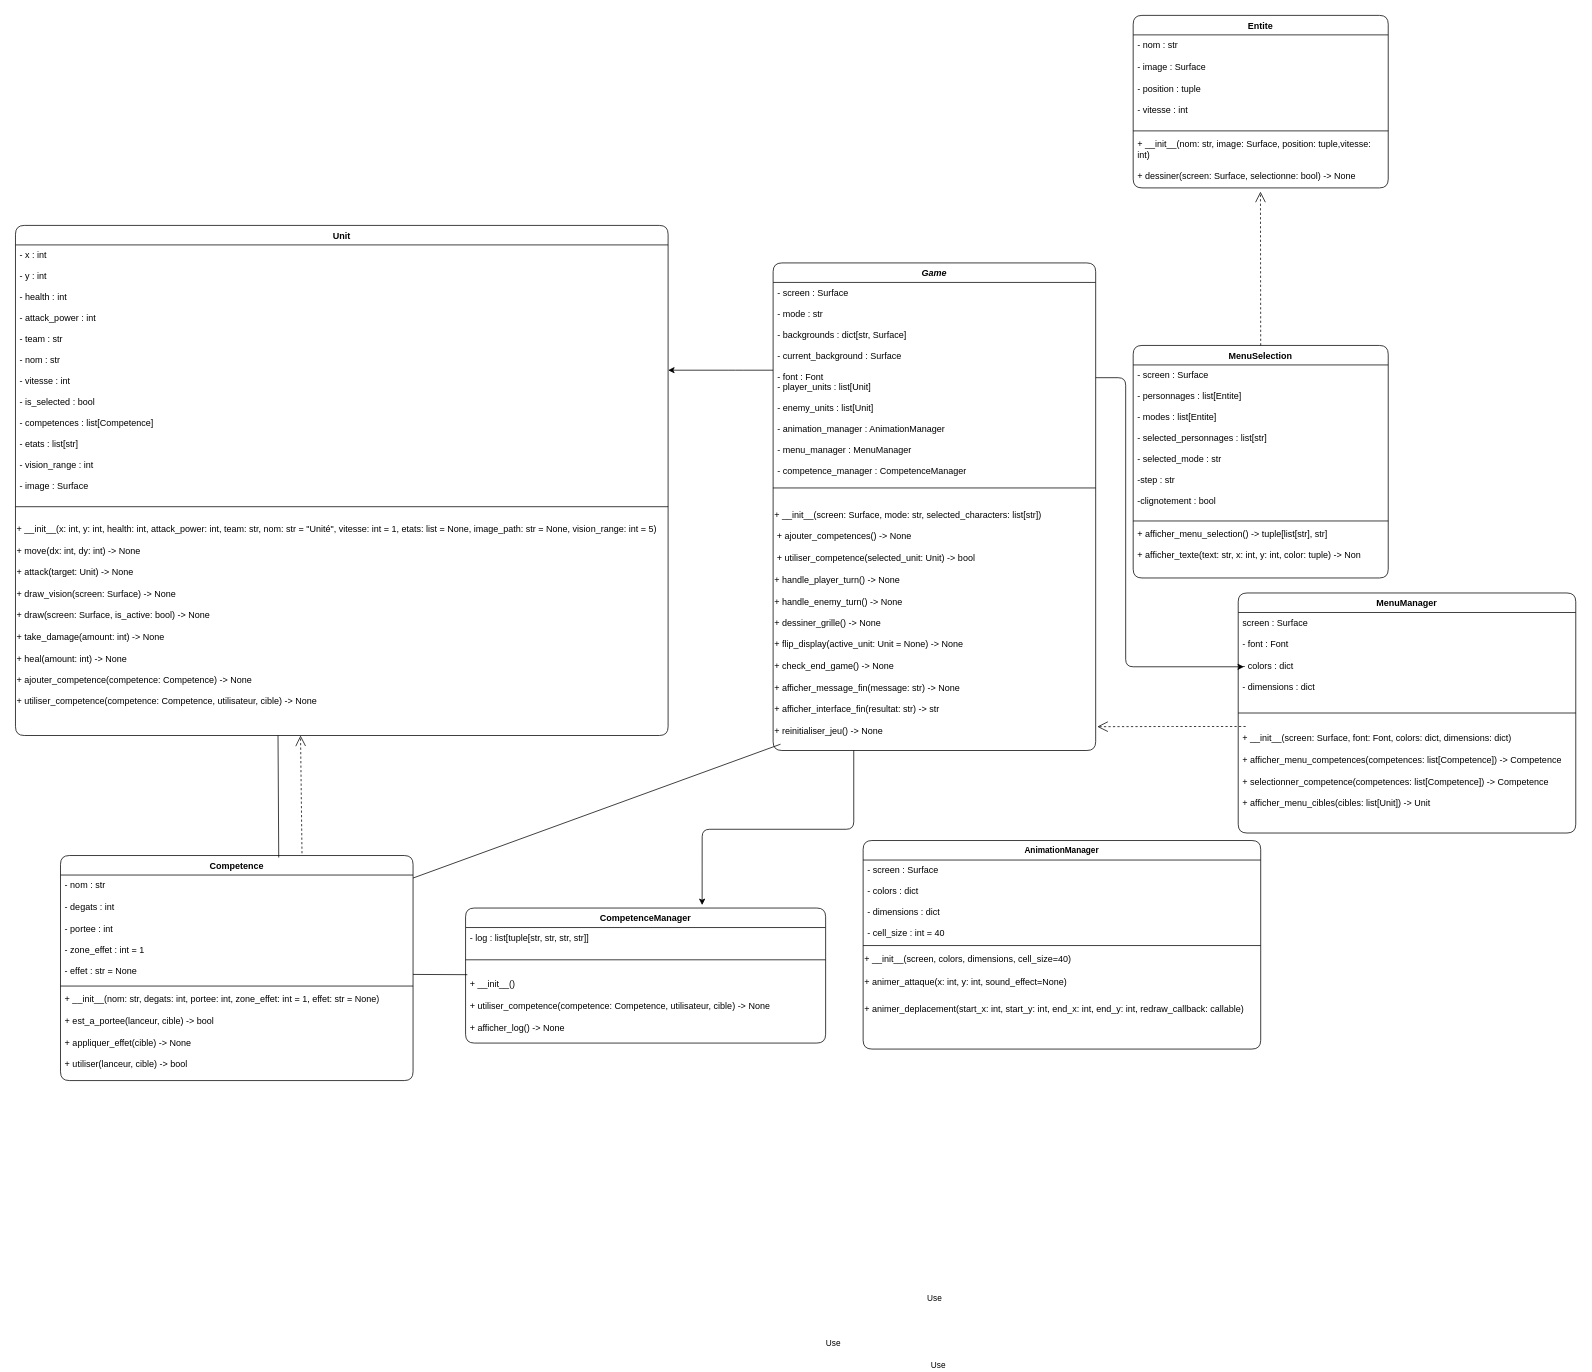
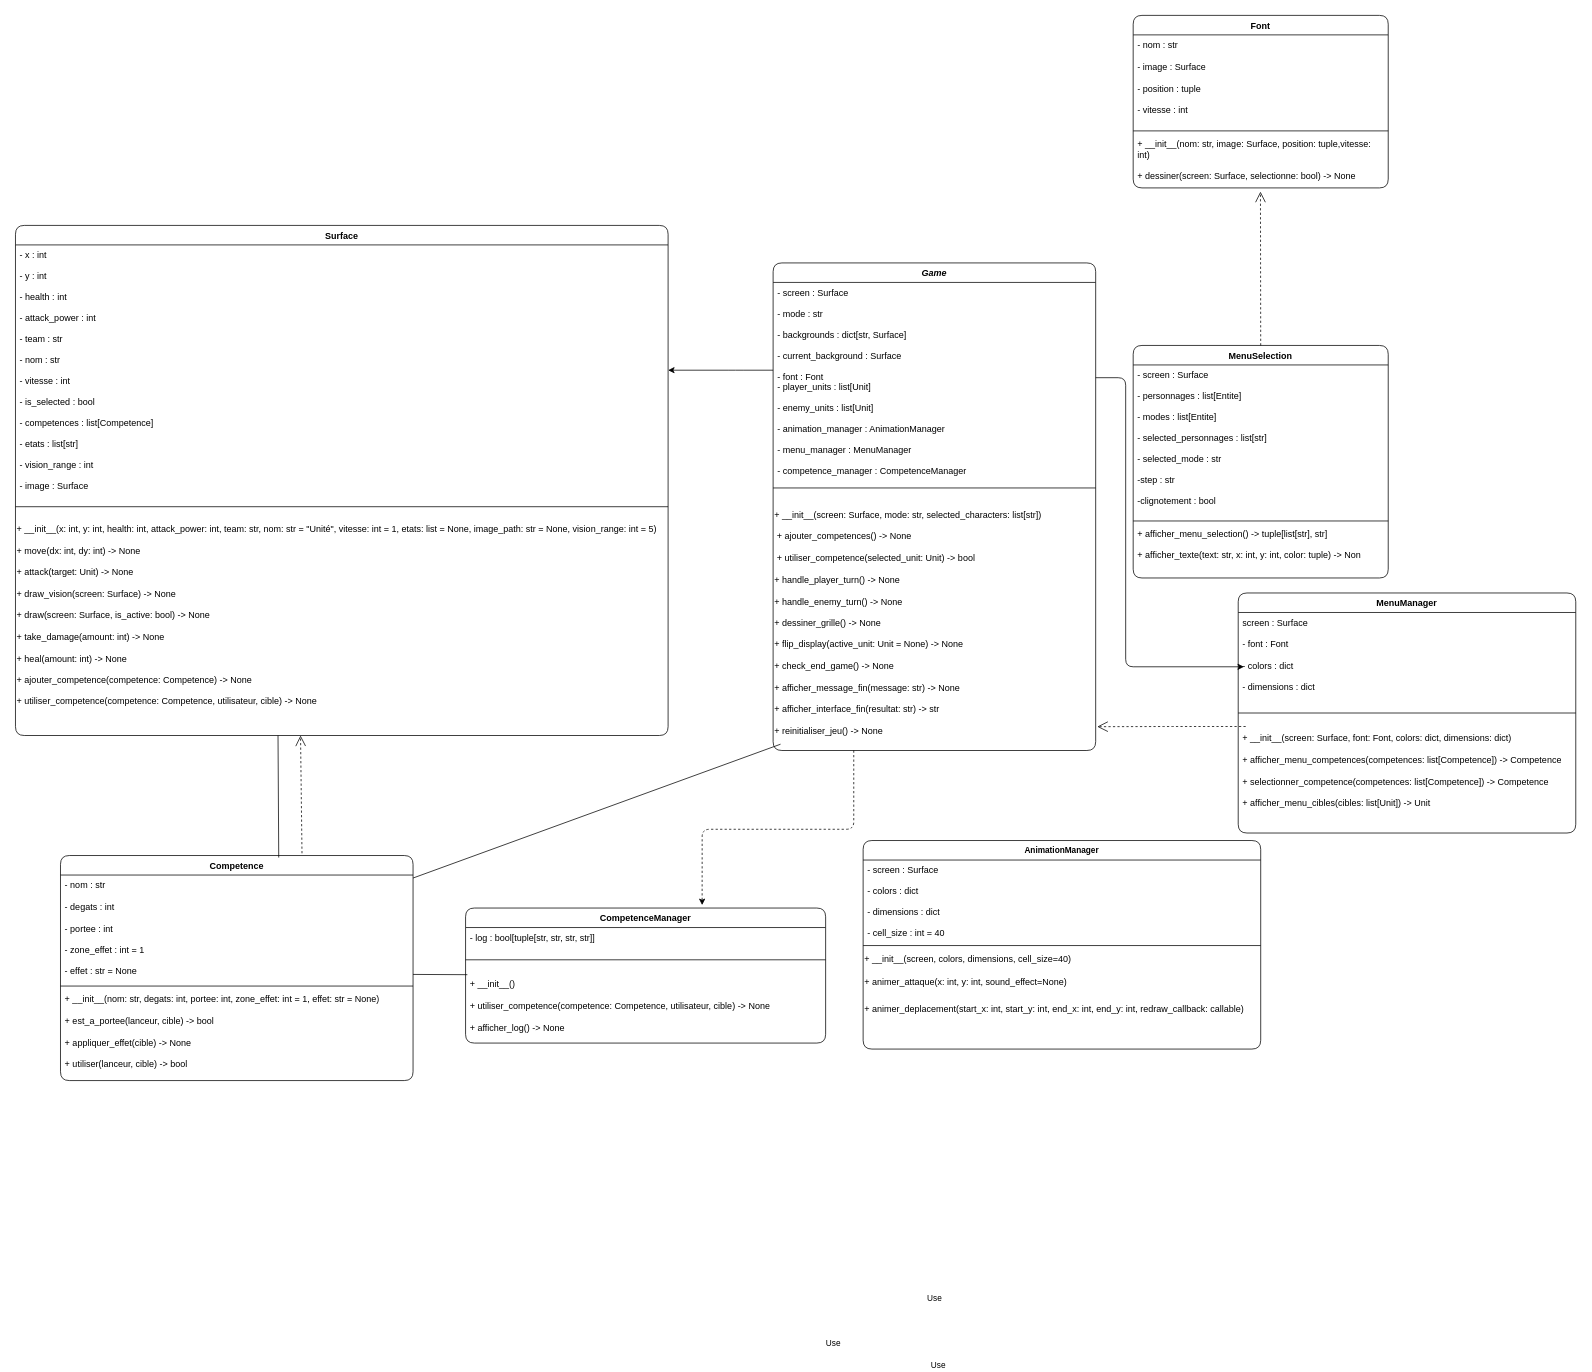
(1260, 26) -> (1260, 26)
(341, 236) -> (341, 236)
(782, 829) -> (782, 829)
(552, 938) -> (553, 938)
